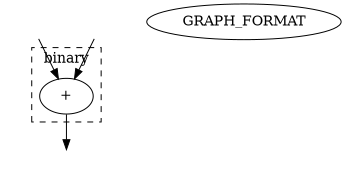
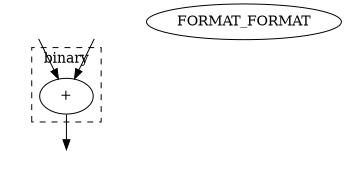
(244, 22) -> (244, 22)
